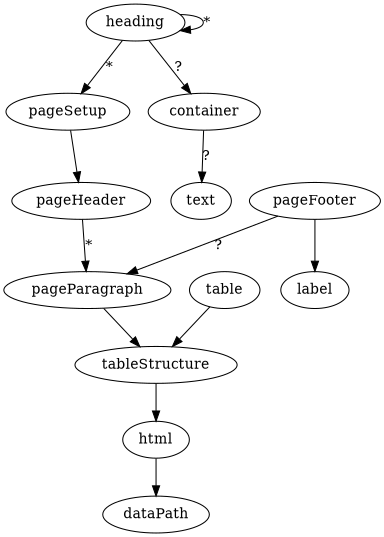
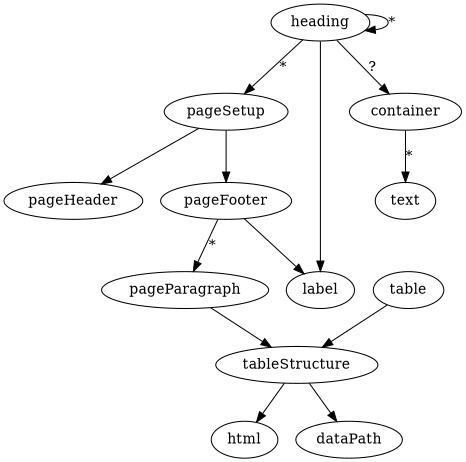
none -> (226, 151)
none -> (320, 151)
(206, 156) -> (409, 156)
(84, 240) -> none
(219, 245) -> (212, 245)
(156, 472) -> (320, 398)
